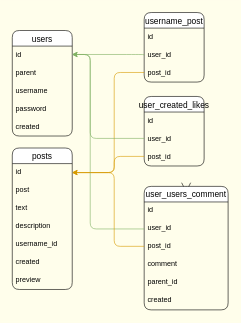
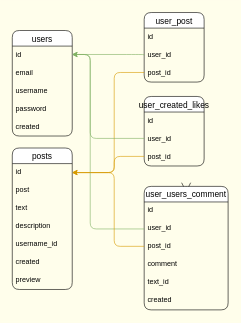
(174, 21) -> (174, 21)
(28, 72) -> (24, 72)
(165, 282) -> (161, 282)
